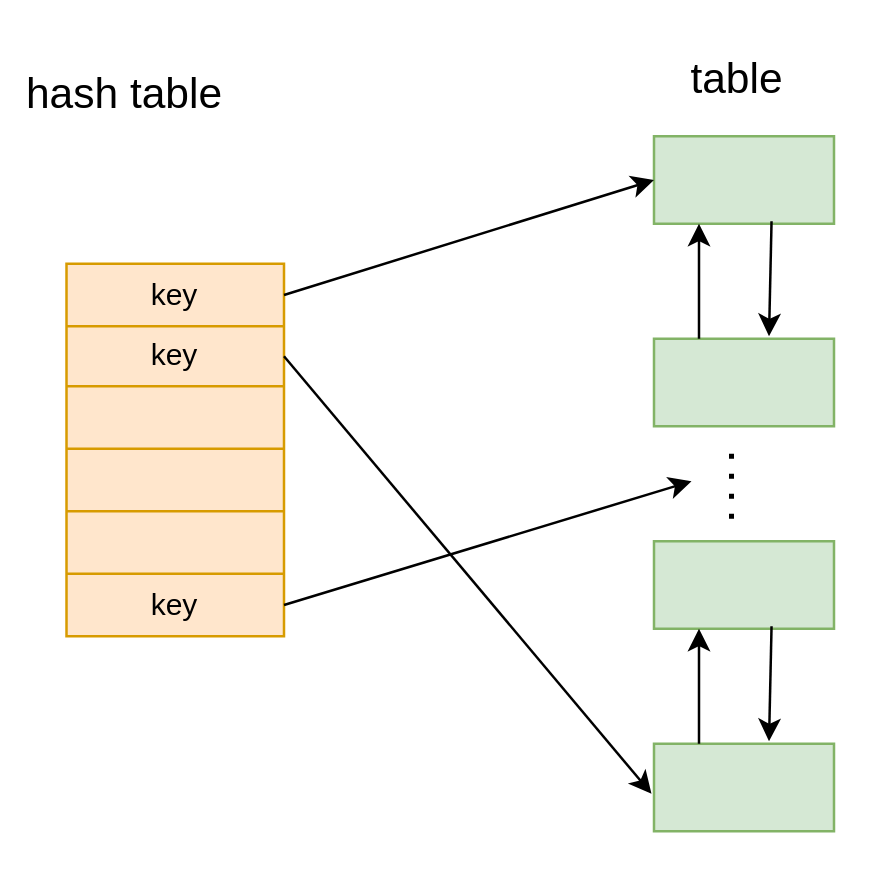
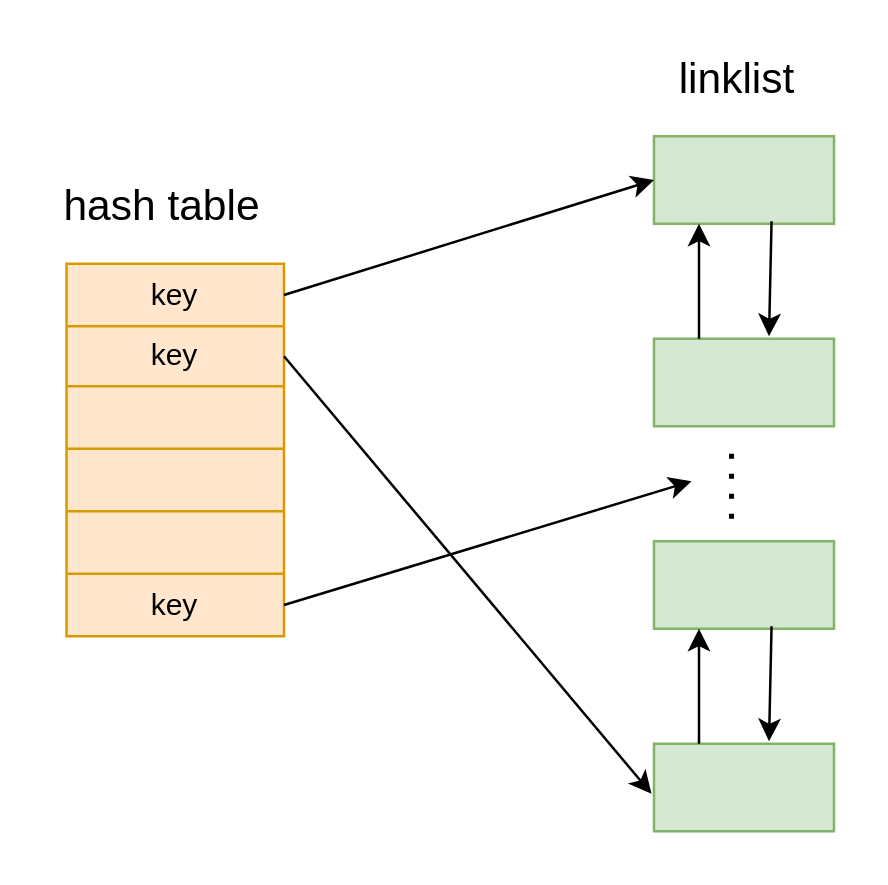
(738, 81) -> (738, 81)
(124, 96) -> (161, 209)
